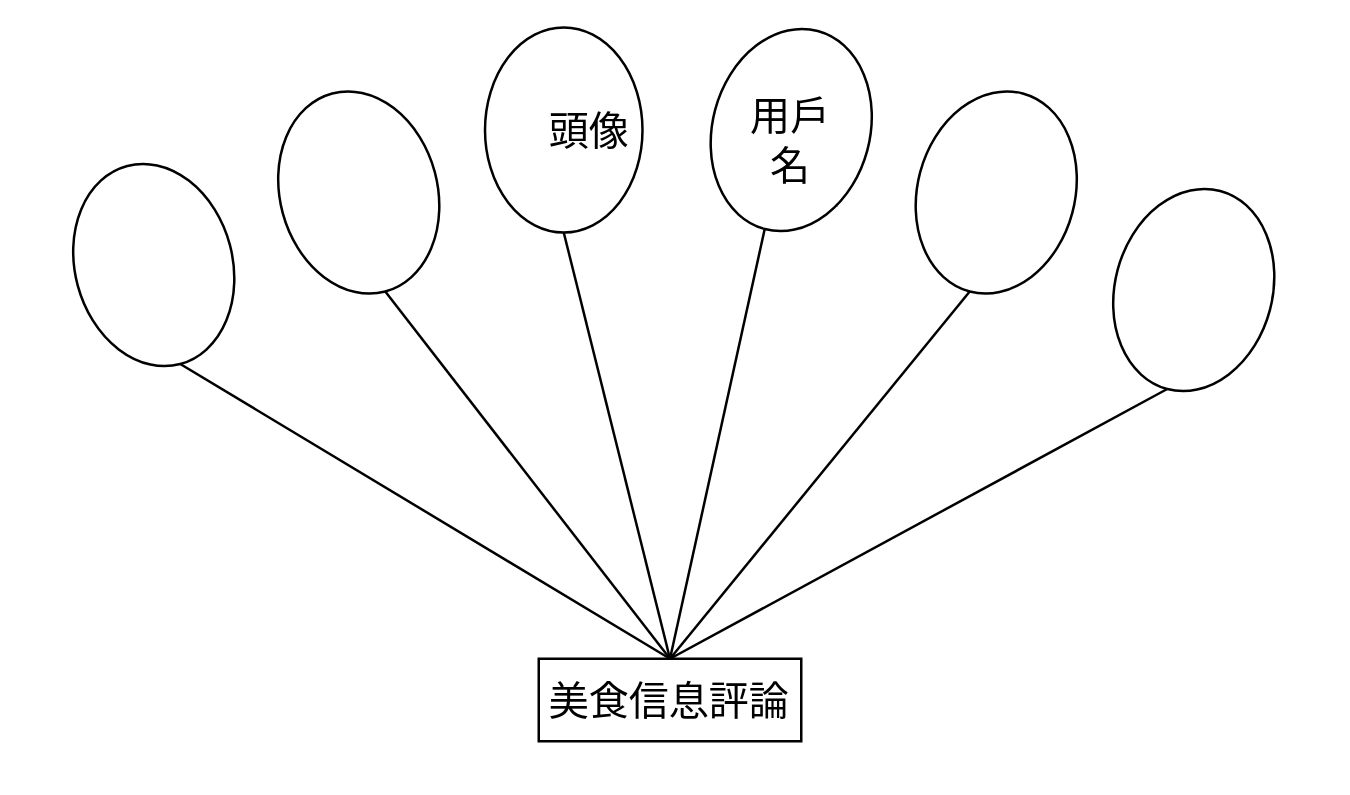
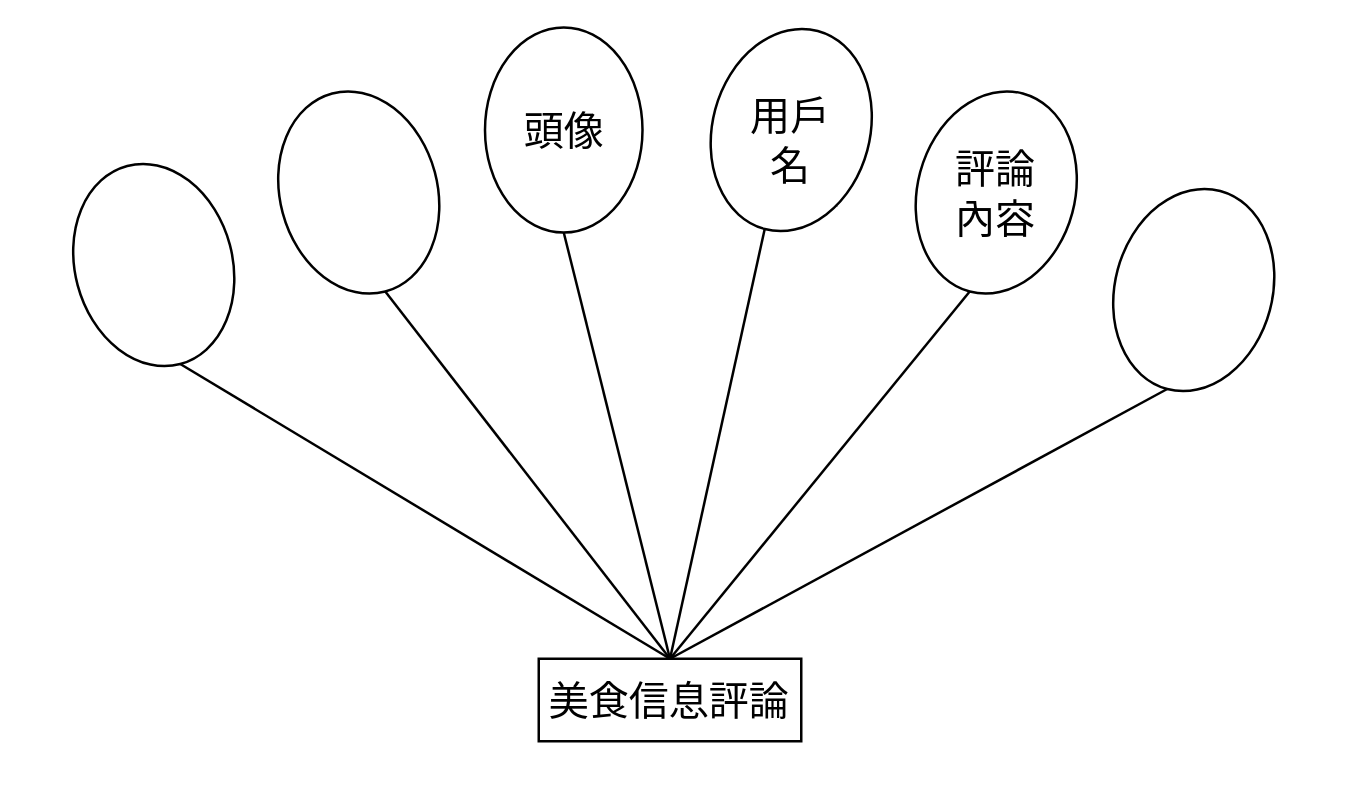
(589, 130) -> (564, 130)
none -> (996, 193)
